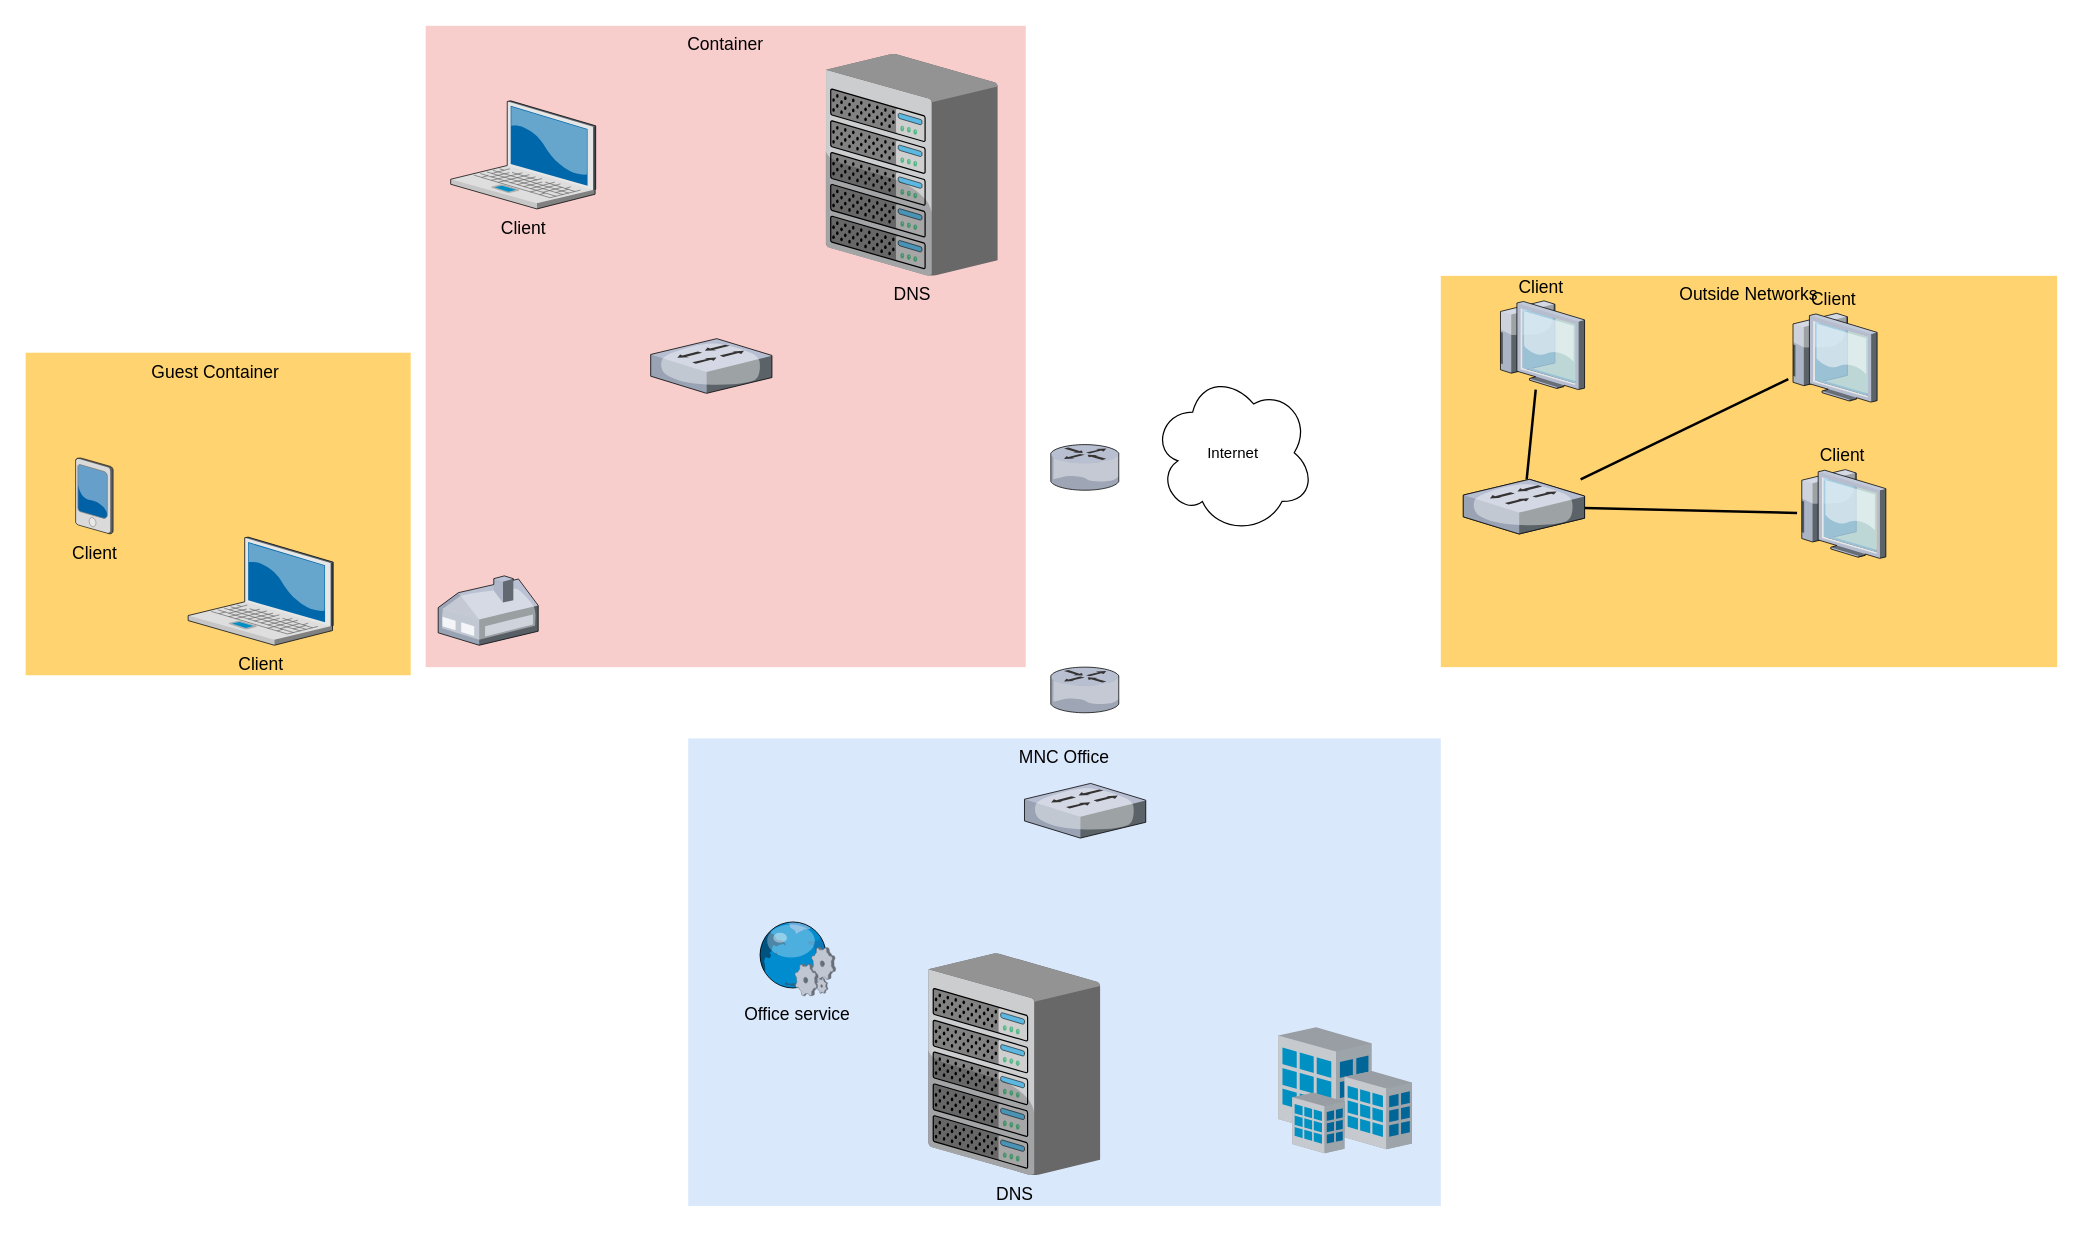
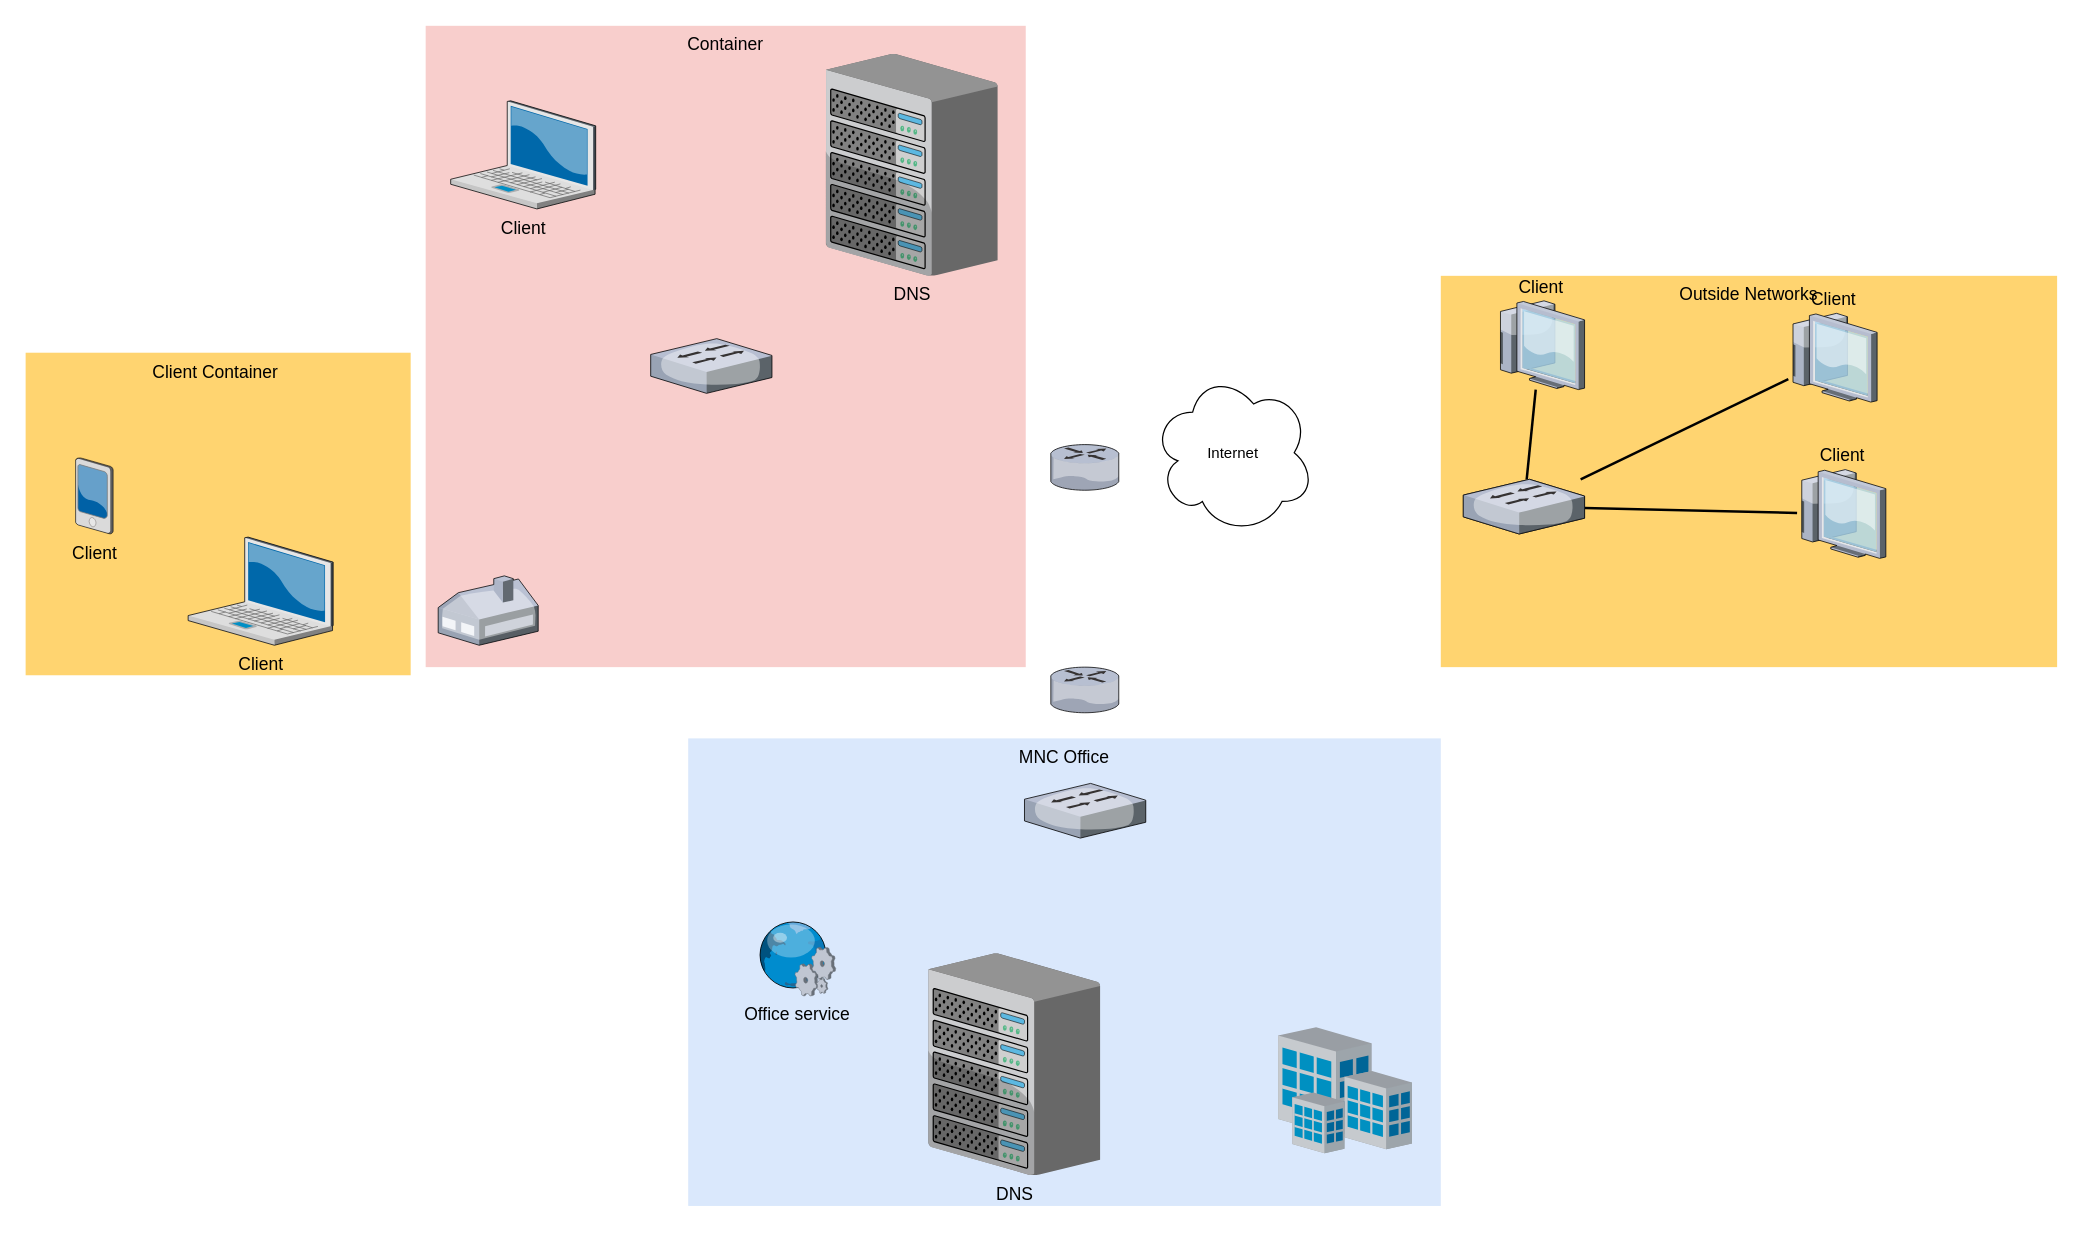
(218, 372) -> (218, 372)
